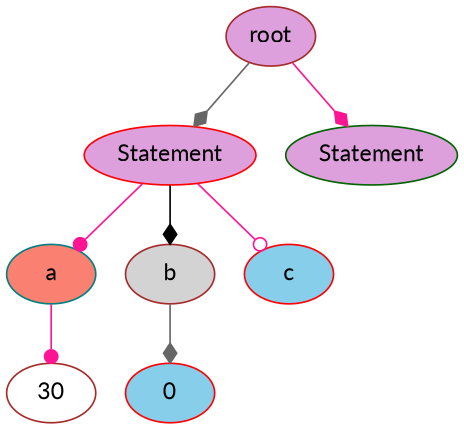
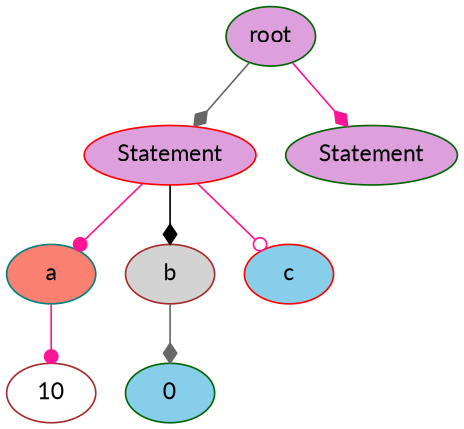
(271, 36) -> (271, 36)
(51, 393) -> (51, 393)
(170, 393) -> (170, 393)
